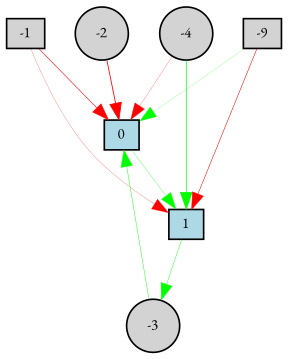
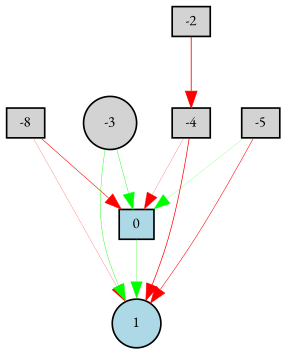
(26, 34) -> (26, 123)
(102, 34) -> (191, 22)
(186, 34) -> (191, 123)
(262, 34) -> (261, 123)
(111, 82) -> (191, 64)
(186, 126) -> (175, 213)
(186, 224) -> (137, 323)
(174, 262) -> (101, 219)
